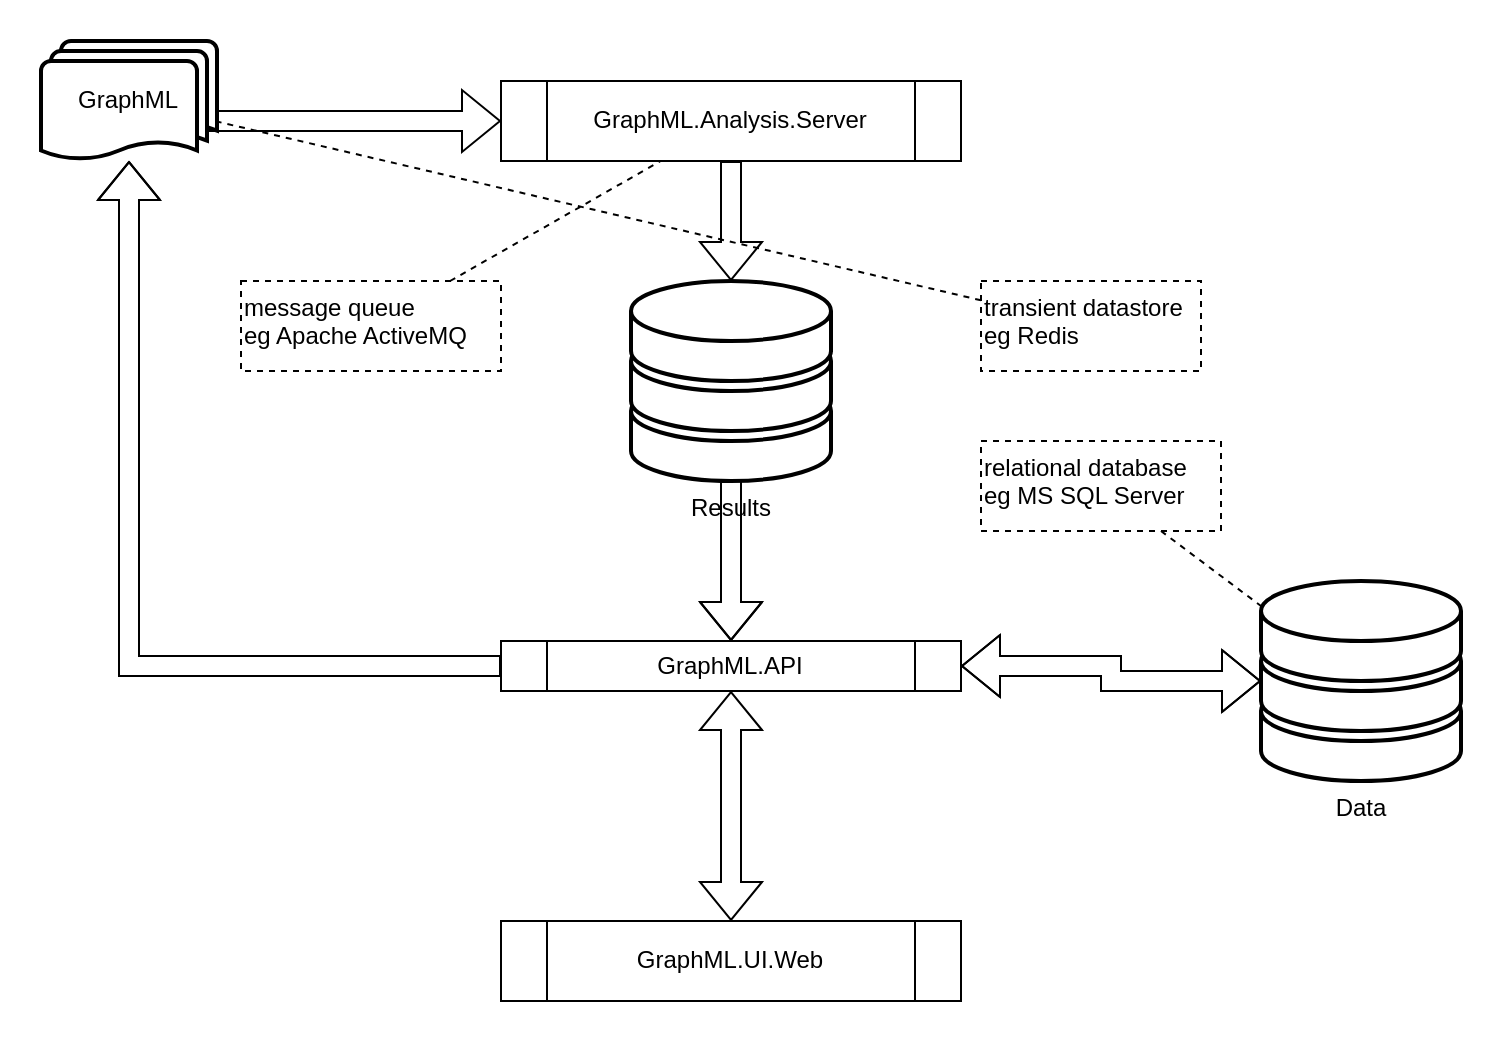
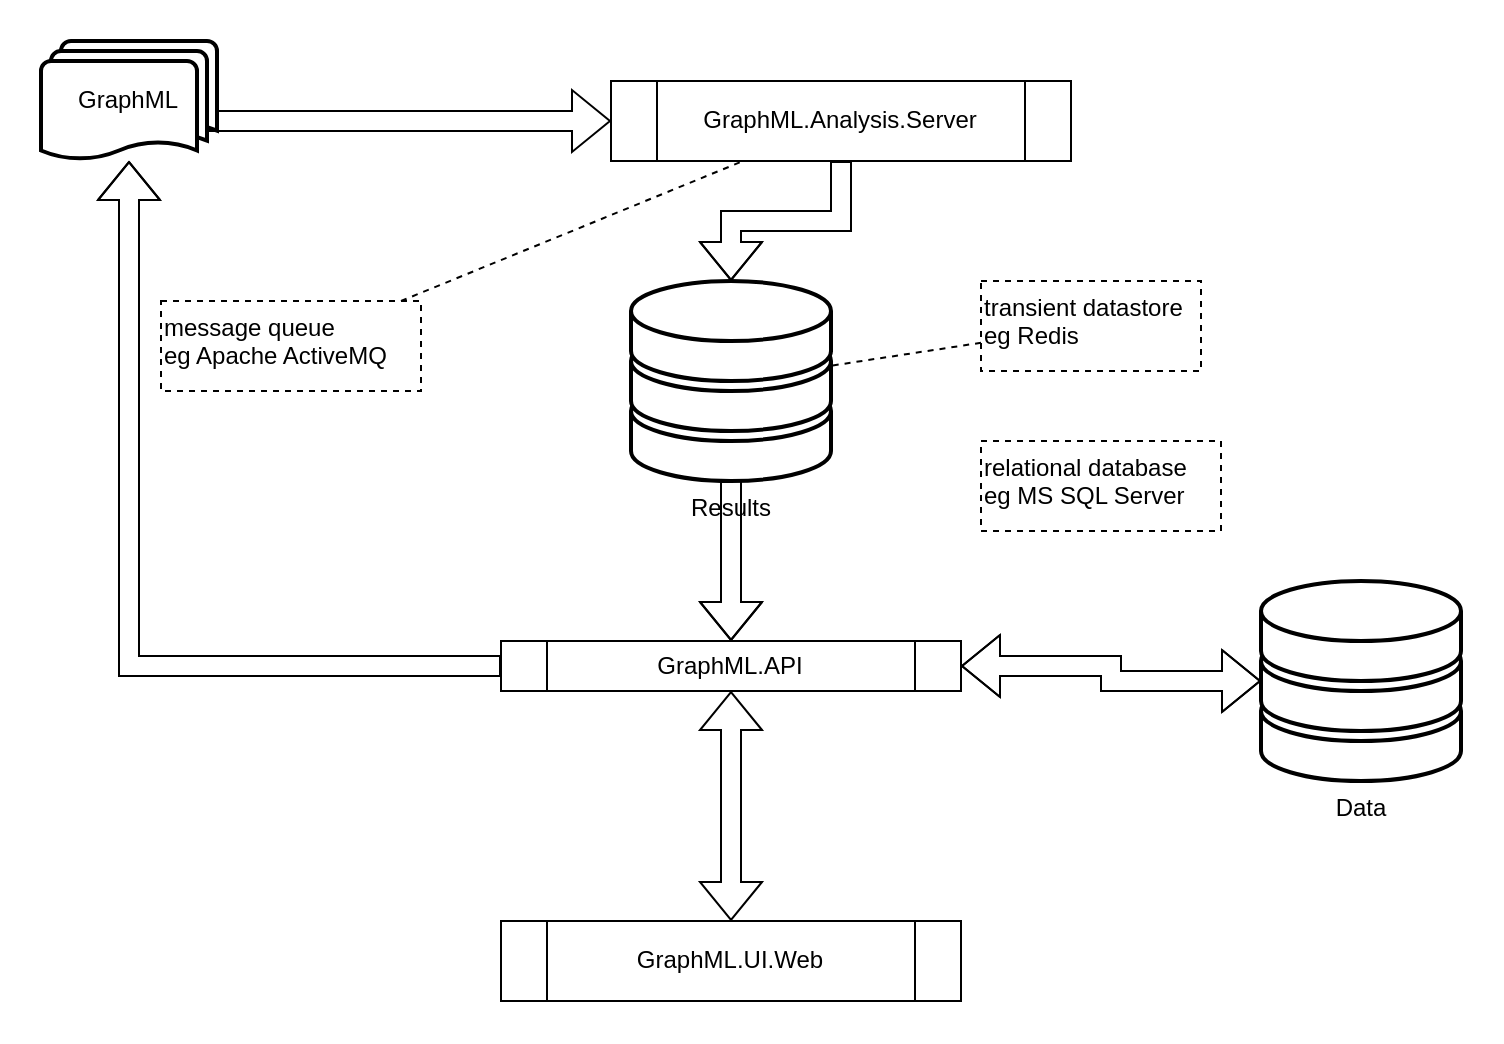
(731, 121) -> (841, 121)
(801, 258) -> (906, 354)
(371, 326) -> (291, 346)
(1211, 568) -> none
